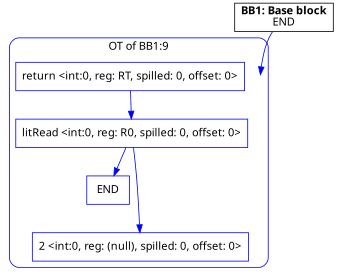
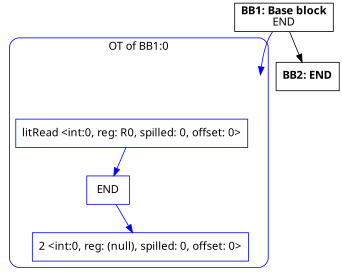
(139, 47) -> (139, 47)
(130, 77) -> none
none -> (308, 77)
(137, 186) -> (122, 215)
